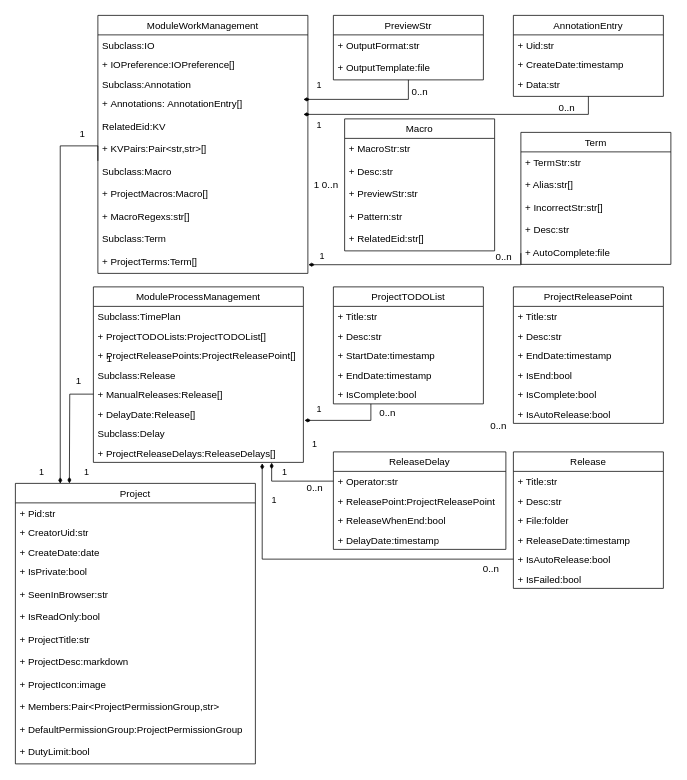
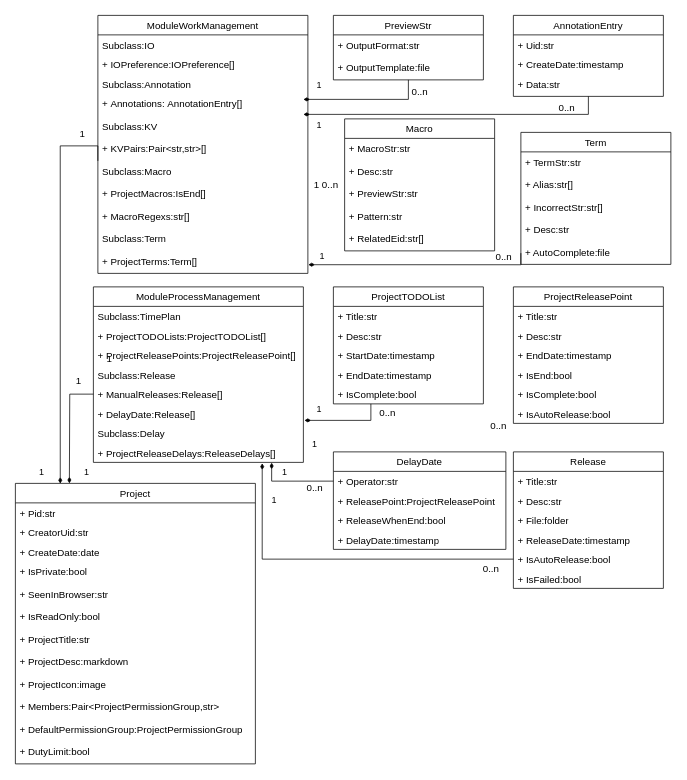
(134, 127) -> (130, 127)
(163, 194) -> (163, 194)
(420, 462) -> (420, 462)
